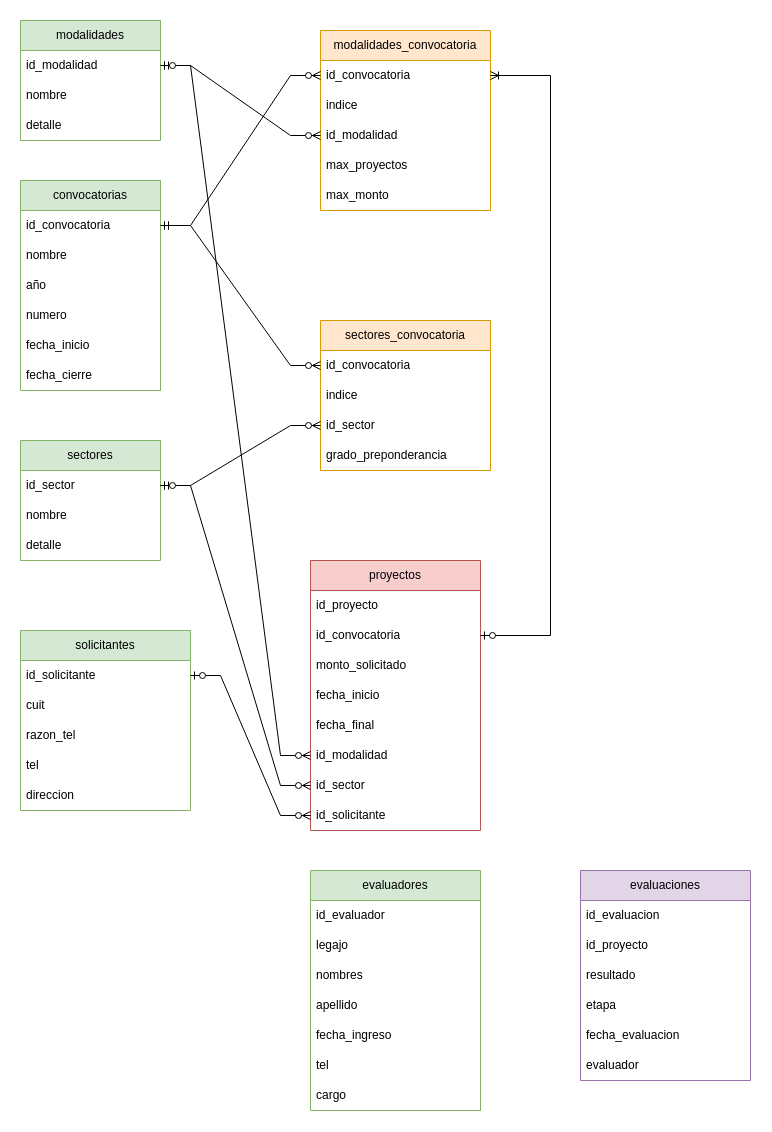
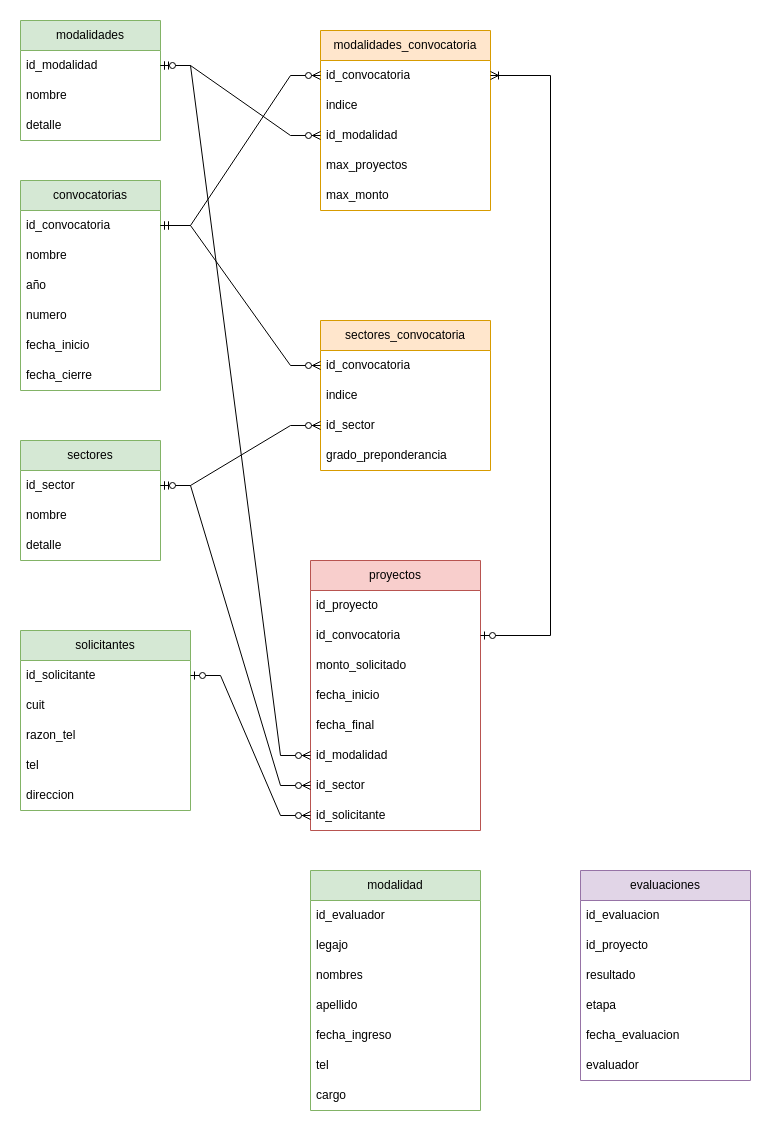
(396, 886) -> (396, 886)
